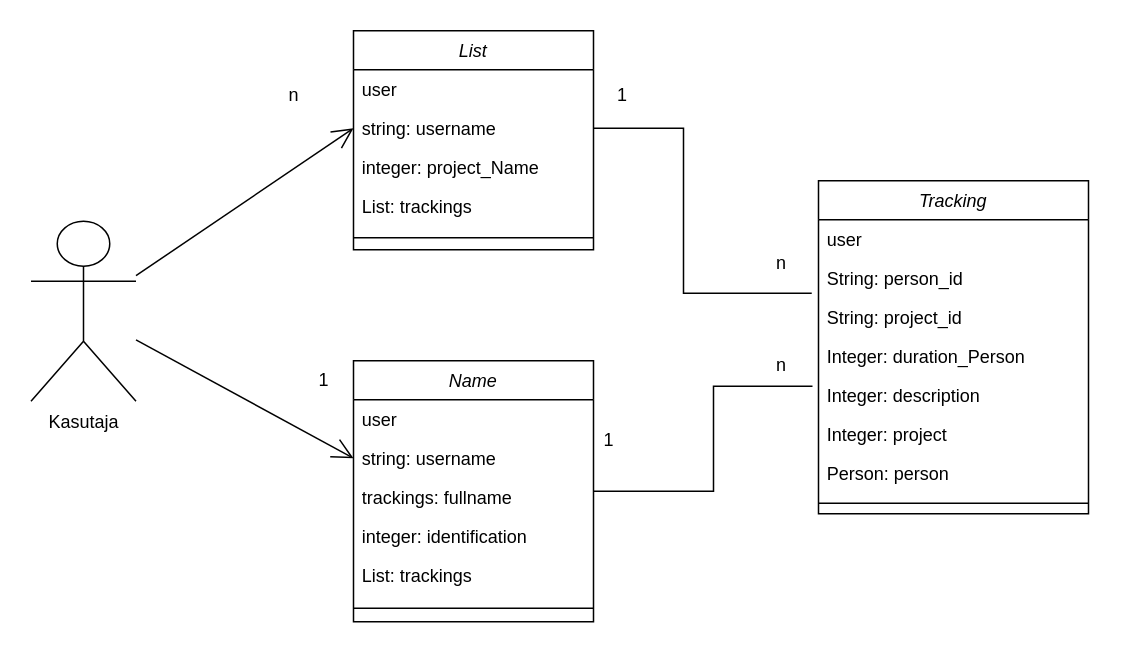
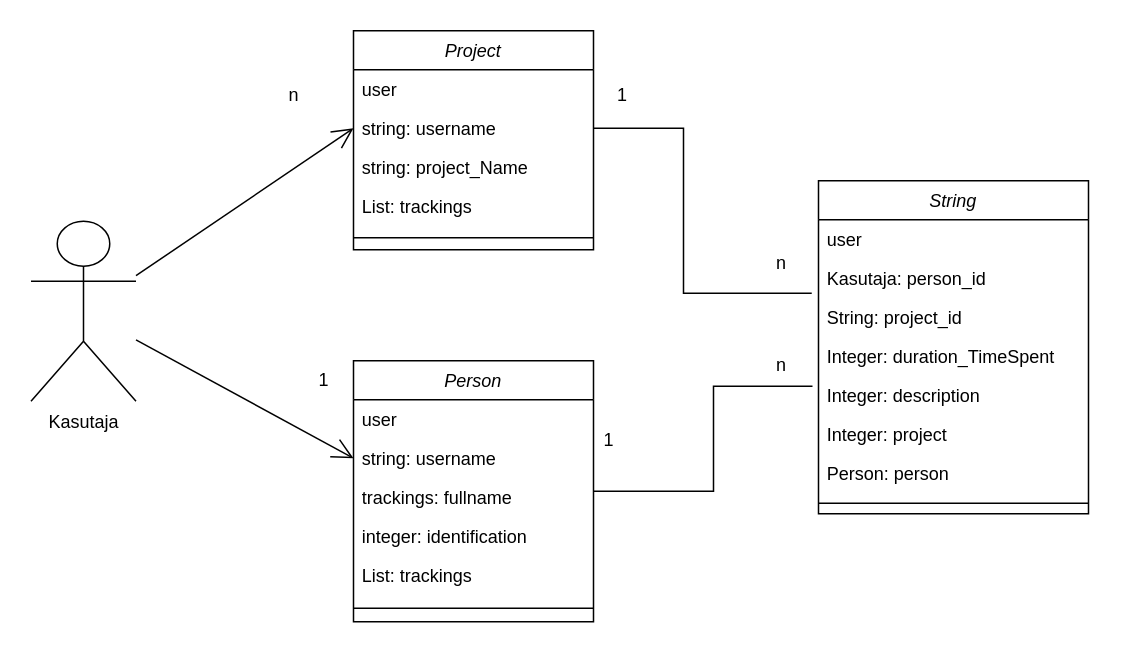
(473, 51) -> (473, 51)
(460, 168) -> (455, 168)
(953, 201) -> (953, 201)
(903, 279) -> (915, 279)
(940, 357) -> (953, 357)
(473, 381) -> (473, 381)
